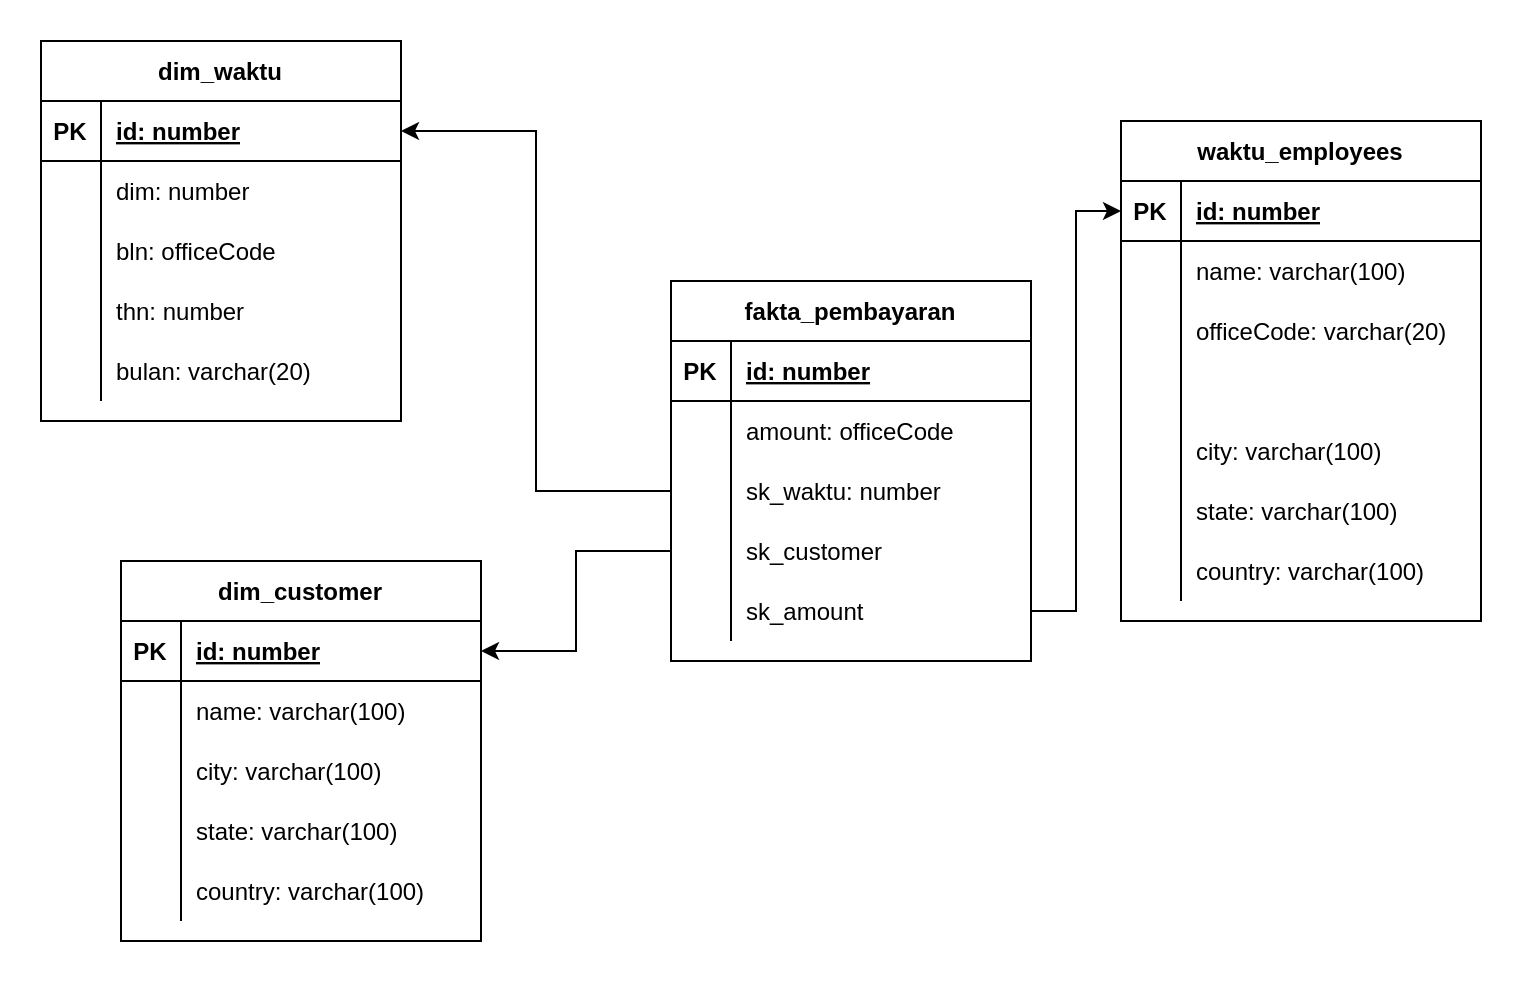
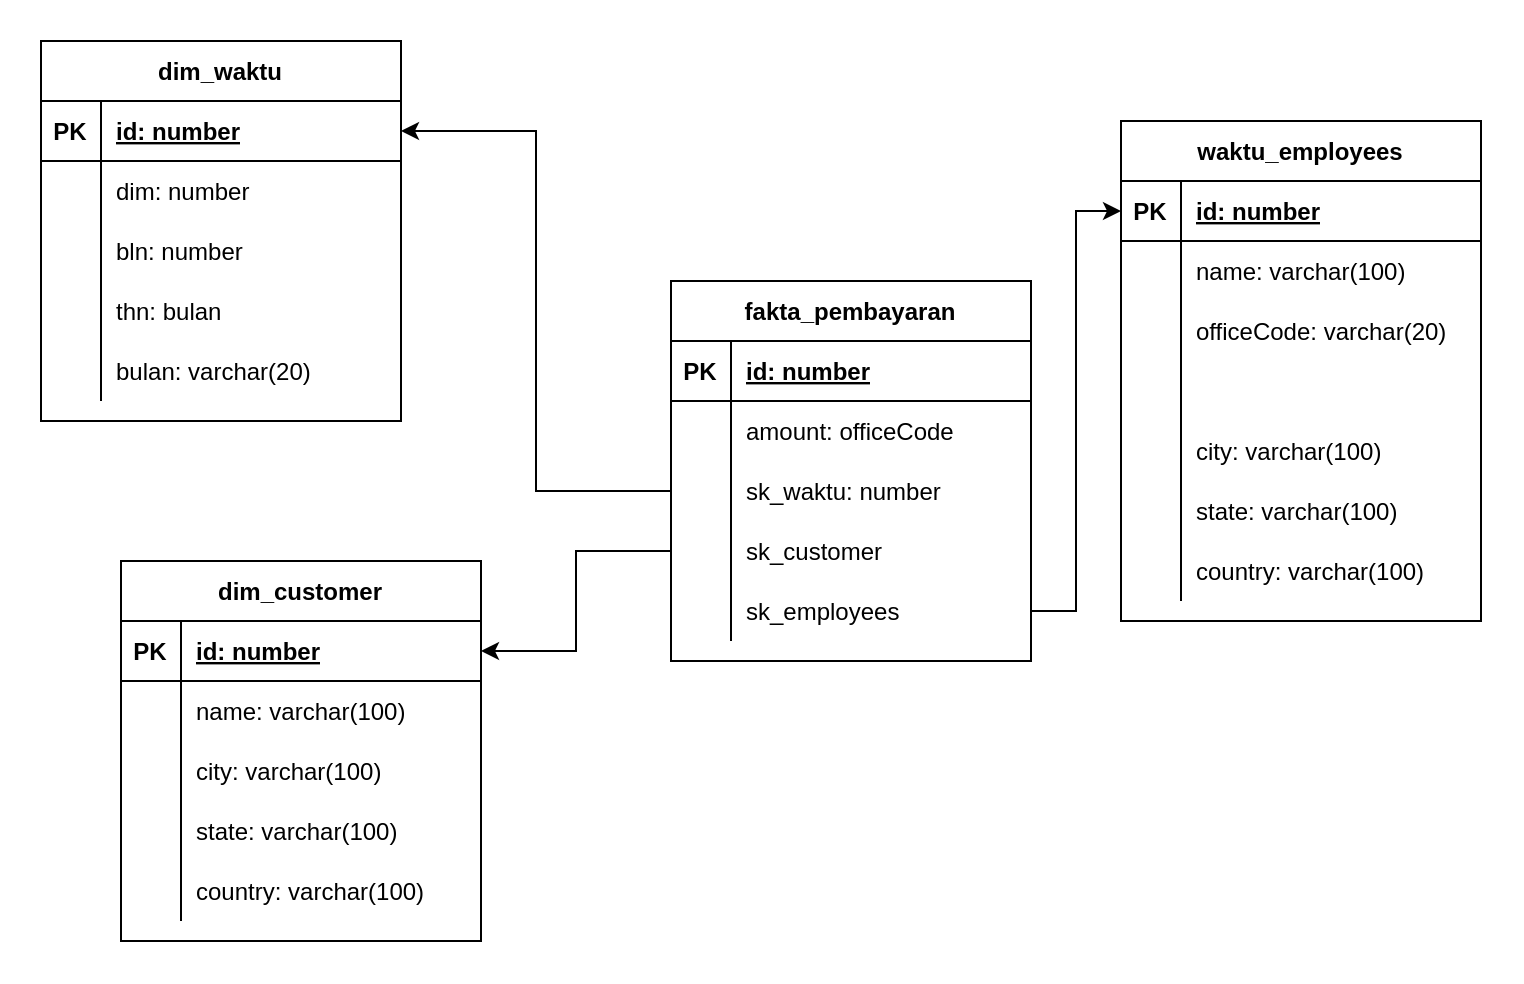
(204, 252) -> (181, 252)
(184, 312) -> (174, 312)
(806, 612) -> (824, 612)
